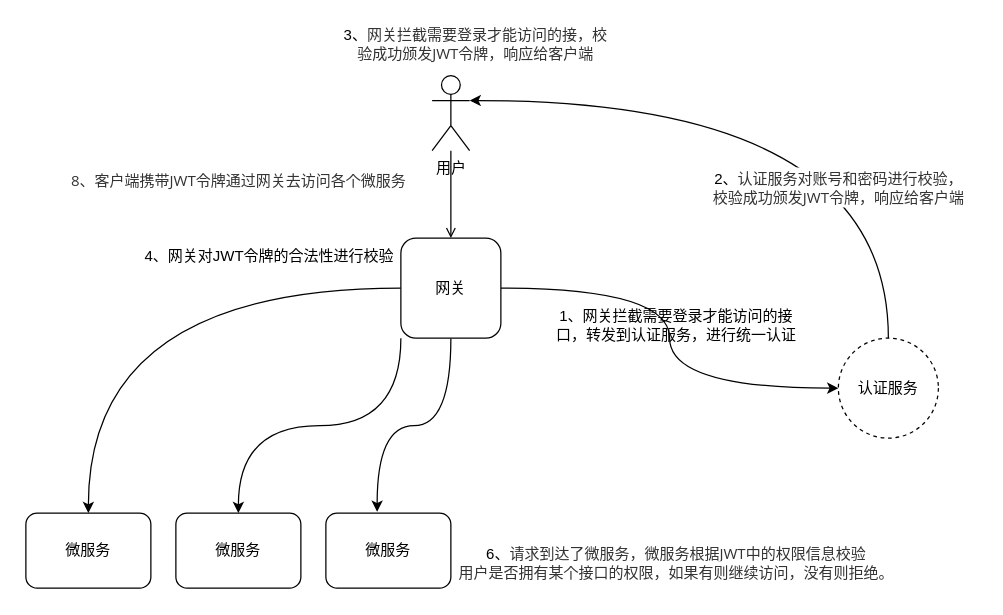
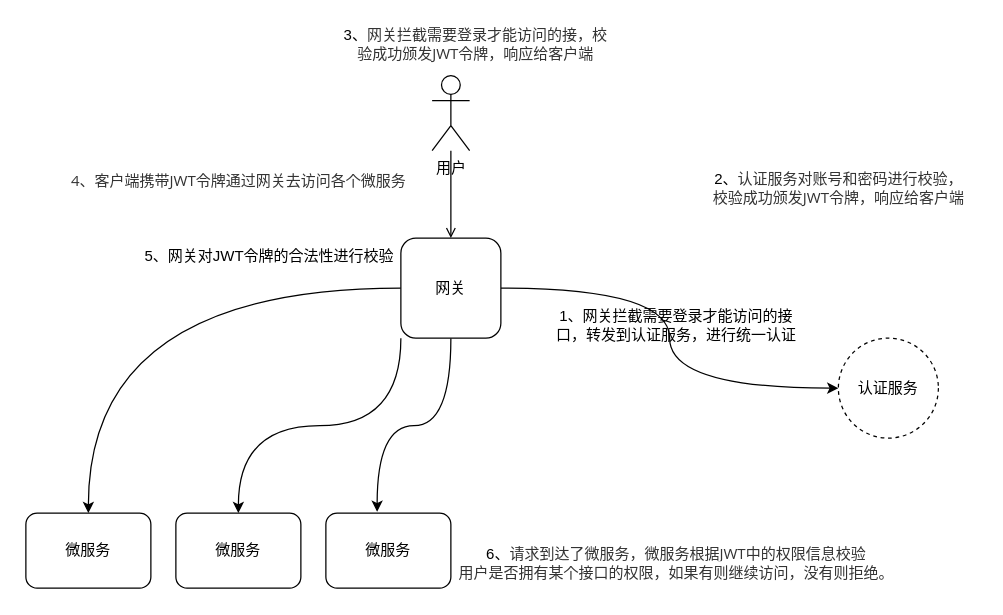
(641, 113) -> none
(239, 182) -> (239, 182)
(269, 257) -> (269, 257)
